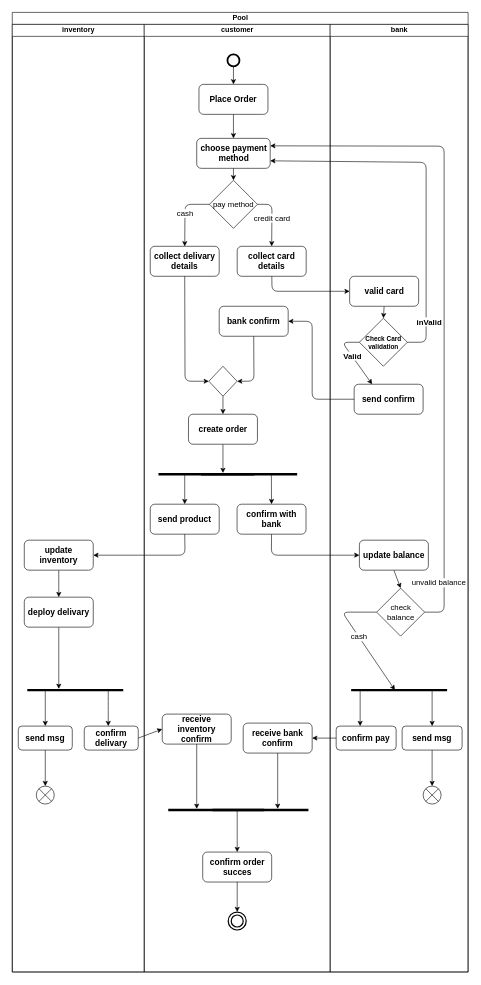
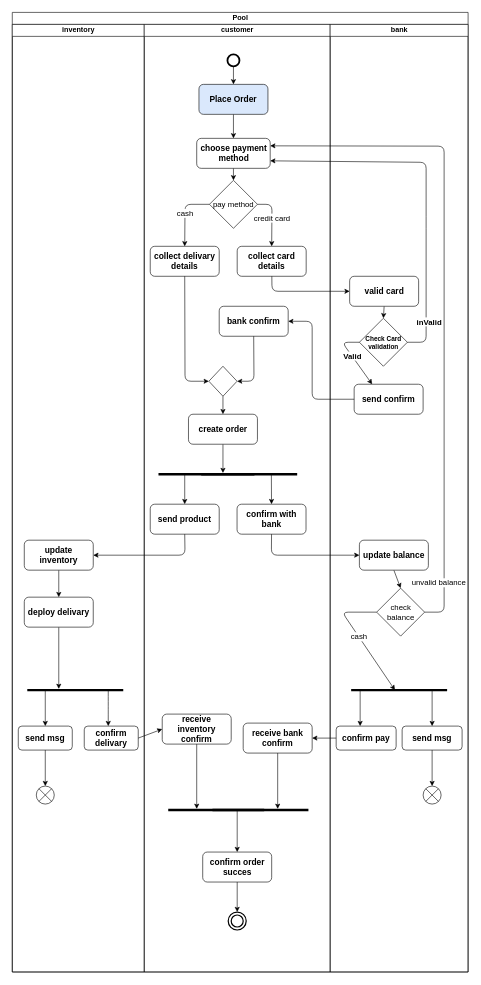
(234, 99) -> (234, 99)
